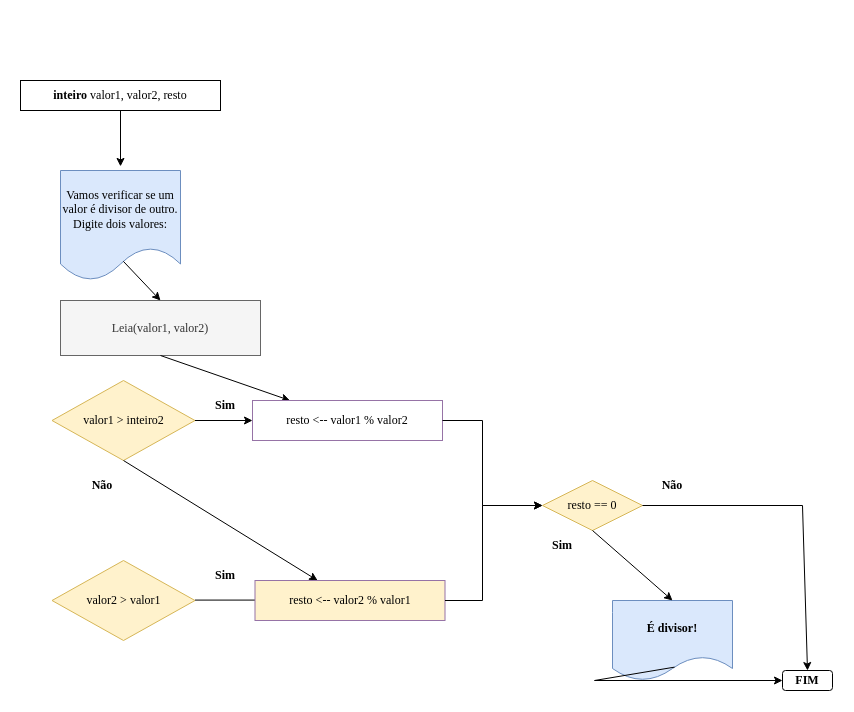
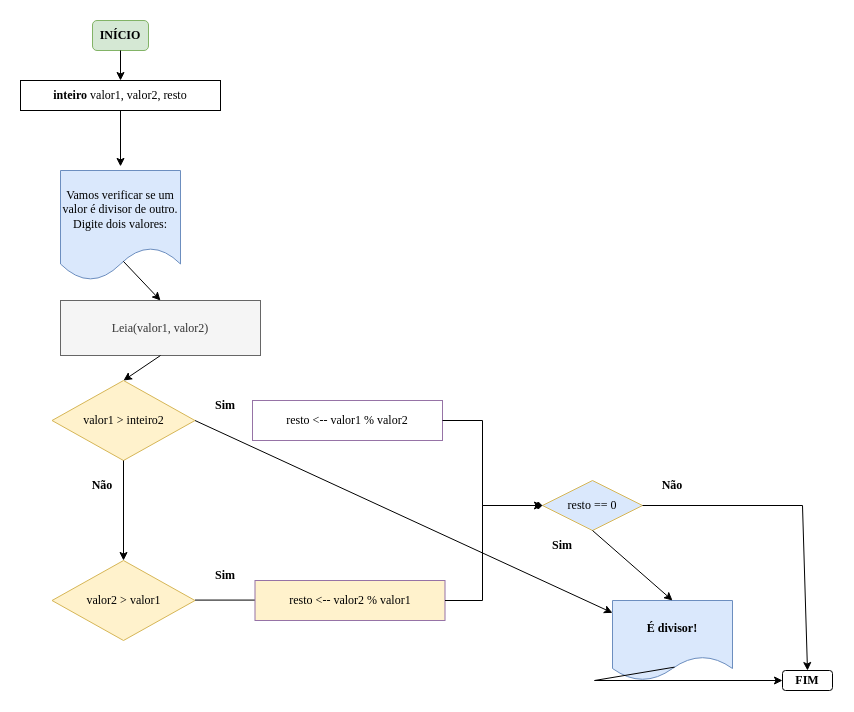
none -> (121, 36)
none -> (121, 62)
(222, 377) -> (145, 366)
(220, 421) -> (400, 515)
(593, 506) -> (593, 506)
(217, 519) -> (124, 507)
(483, 554) -> (483, 554)
